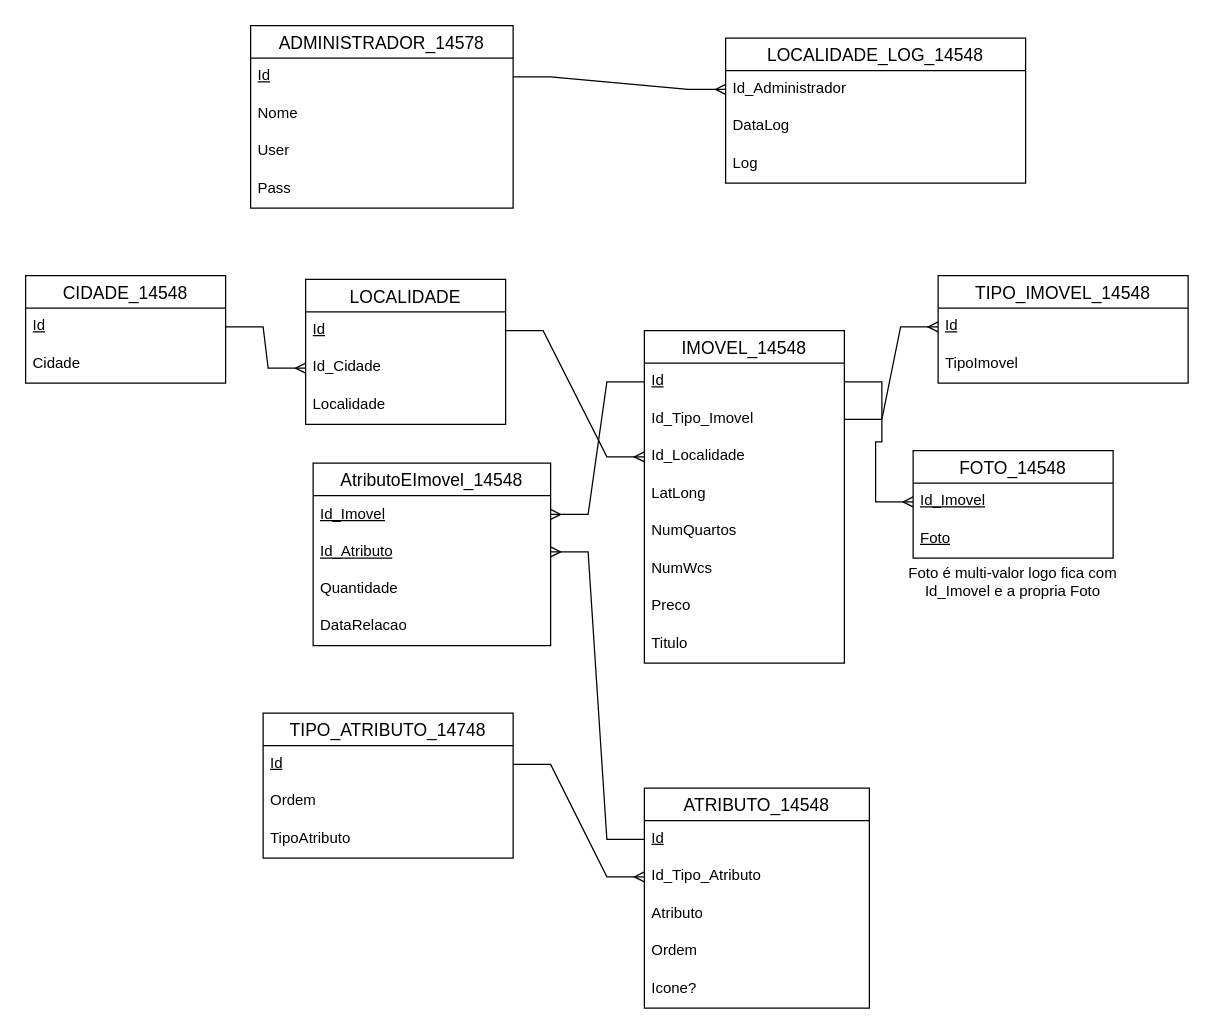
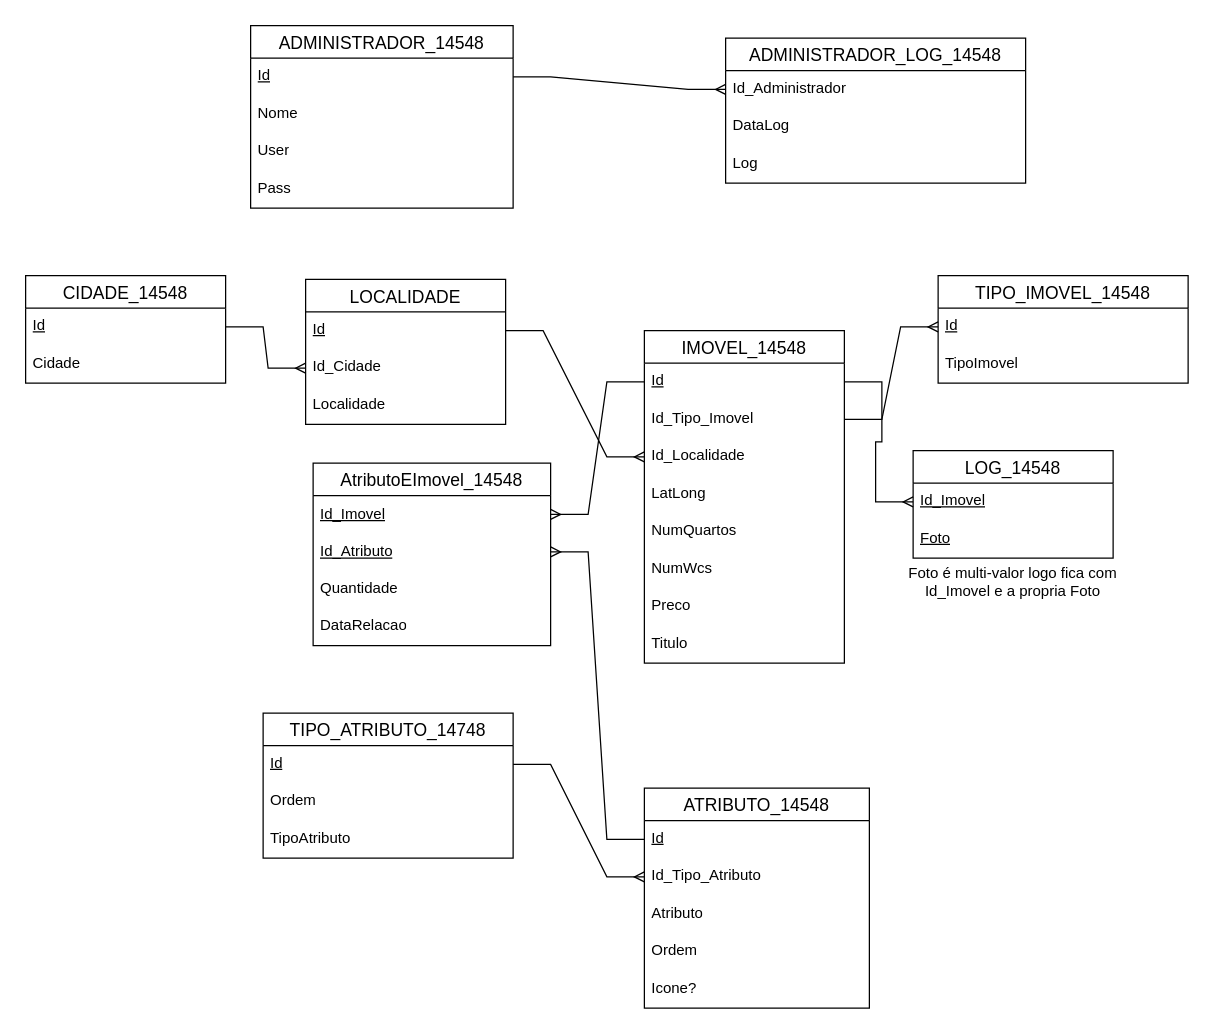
(381, 43) -> (381, 43)
(875, 55) -> (875, 55)
(1013, 468) -> (1013, 468)
